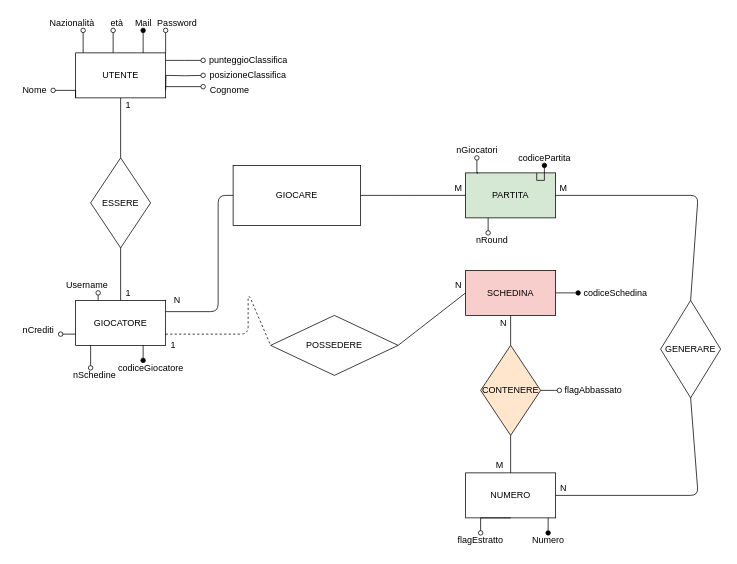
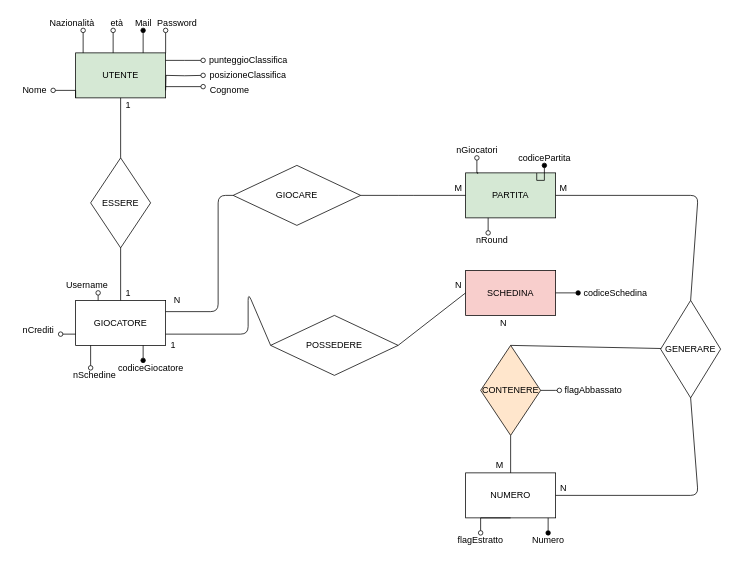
(120, 75) -> (120, 75)
(297, 195) -> (297, 195)
(248, 327) -> (248, 327)
(510, 330) -> (586, 347)
